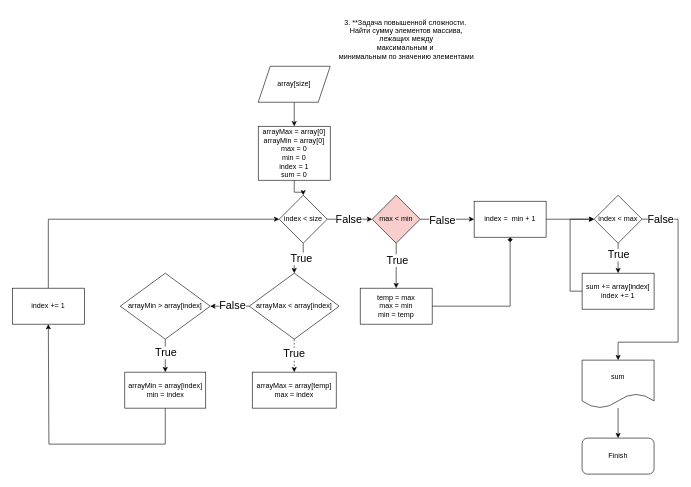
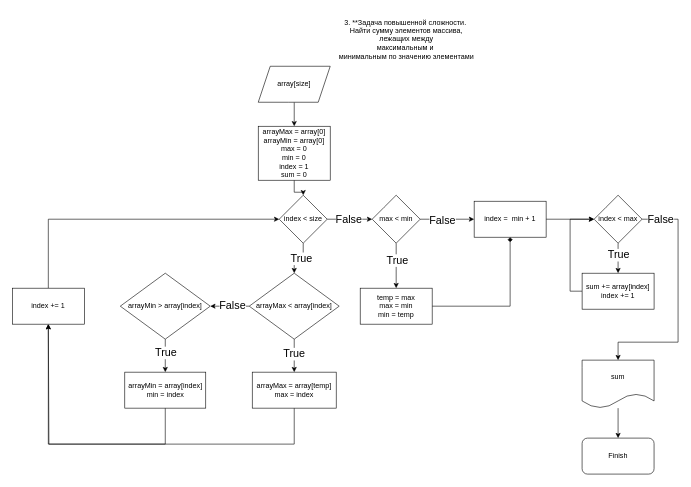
(396, 219) -> (396, 219)
(294, 343) -> (294, 343)
none -> (249, 444)
